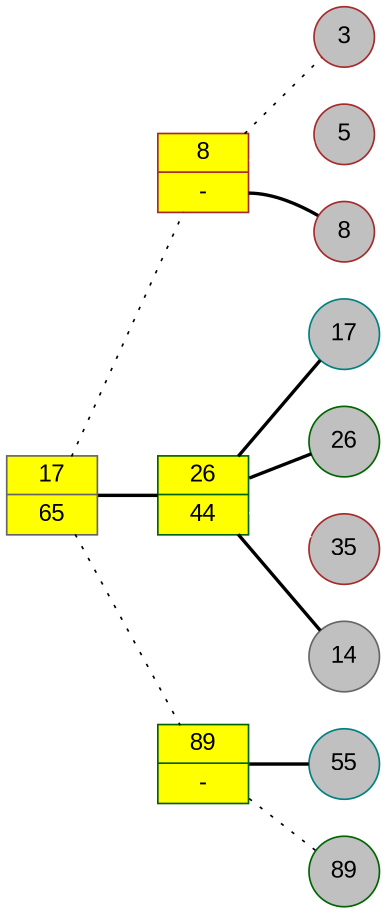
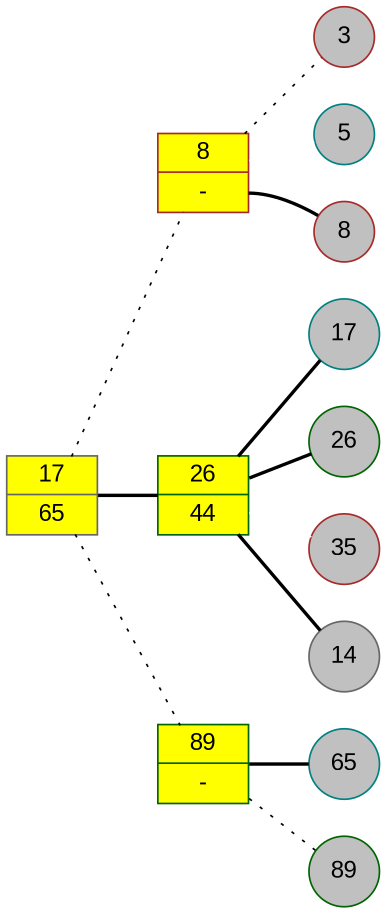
(344, 134) -> (344, 134)
(344, 764) -> (344, 764)
